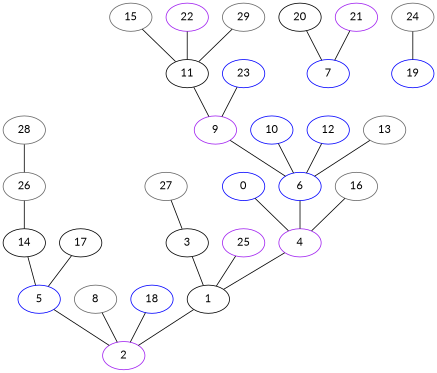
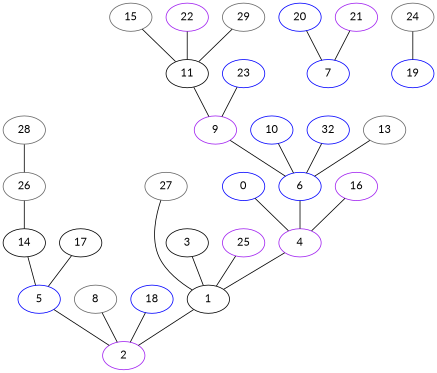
(300, 17) -> (300, 17)
(328, 130) -> (328, 130)
(356, 186) -> (356, 186)
(177, 214) -> (157, 252)
